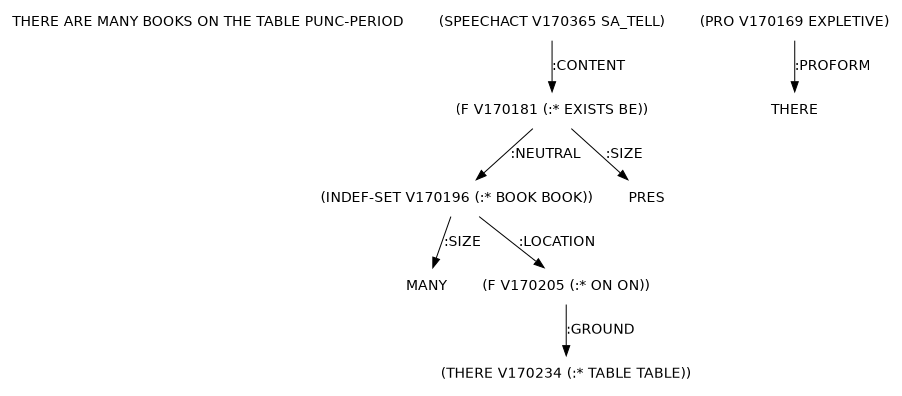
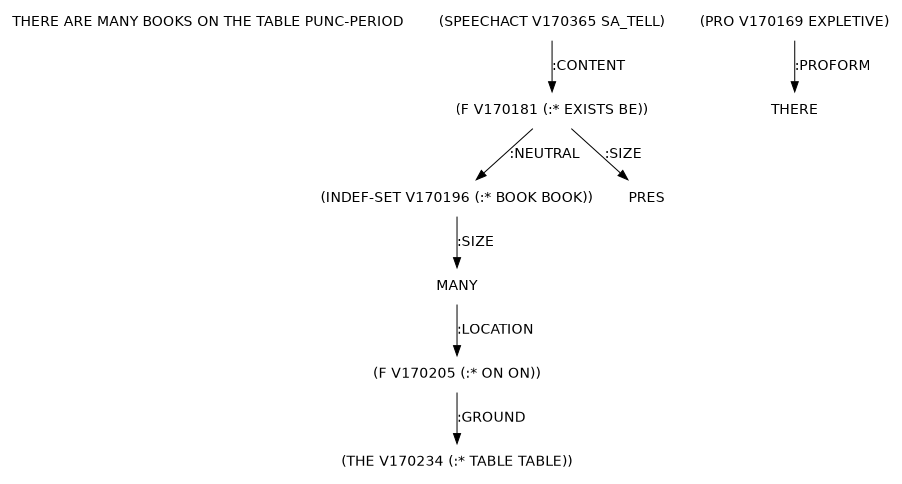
(507, 239) -> (457, 325)
(566, 374) -> (457, 462)
